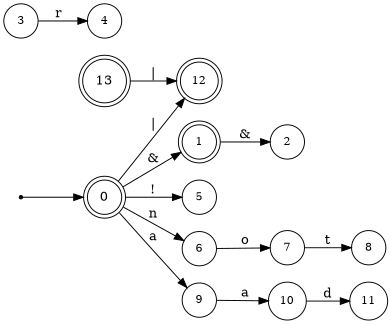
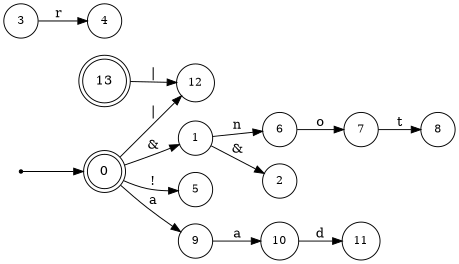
(199, 81) -> (196, 83)
(199, 142) -> (196, 138)
(149, 221) -> (233, 134)
